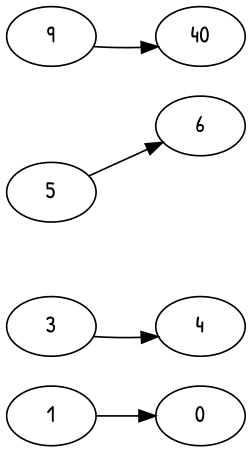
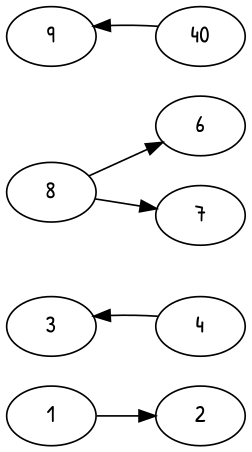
(117, 48) -> (134, 25)
(51, 192) -> (51, 192)
none -> (200, 215)
(117, 338) -> (134, 315)
(200, 416) -> (200, 416)
